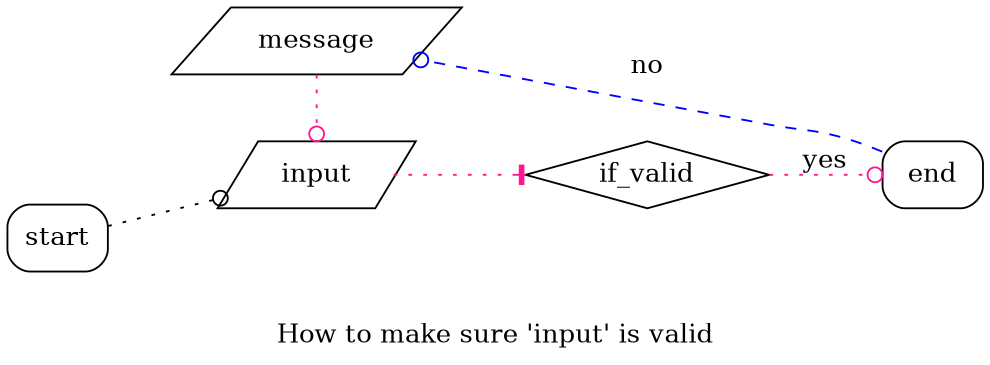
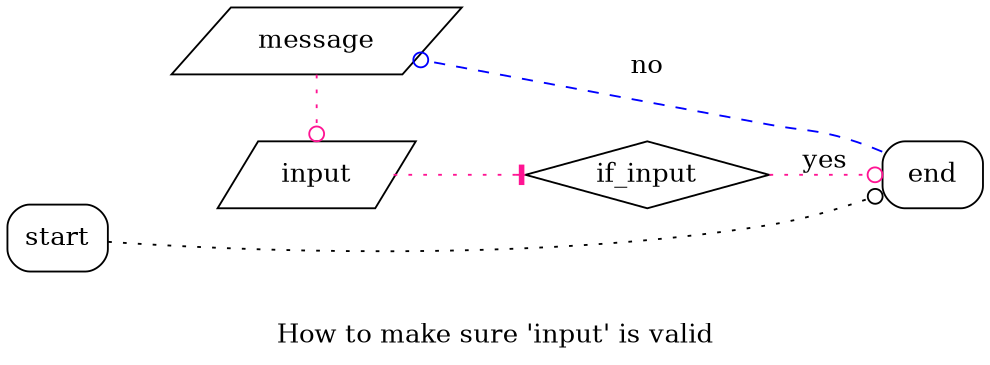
(647, 175) -> (647, 175)
(161, 213) -> (490, 249)
